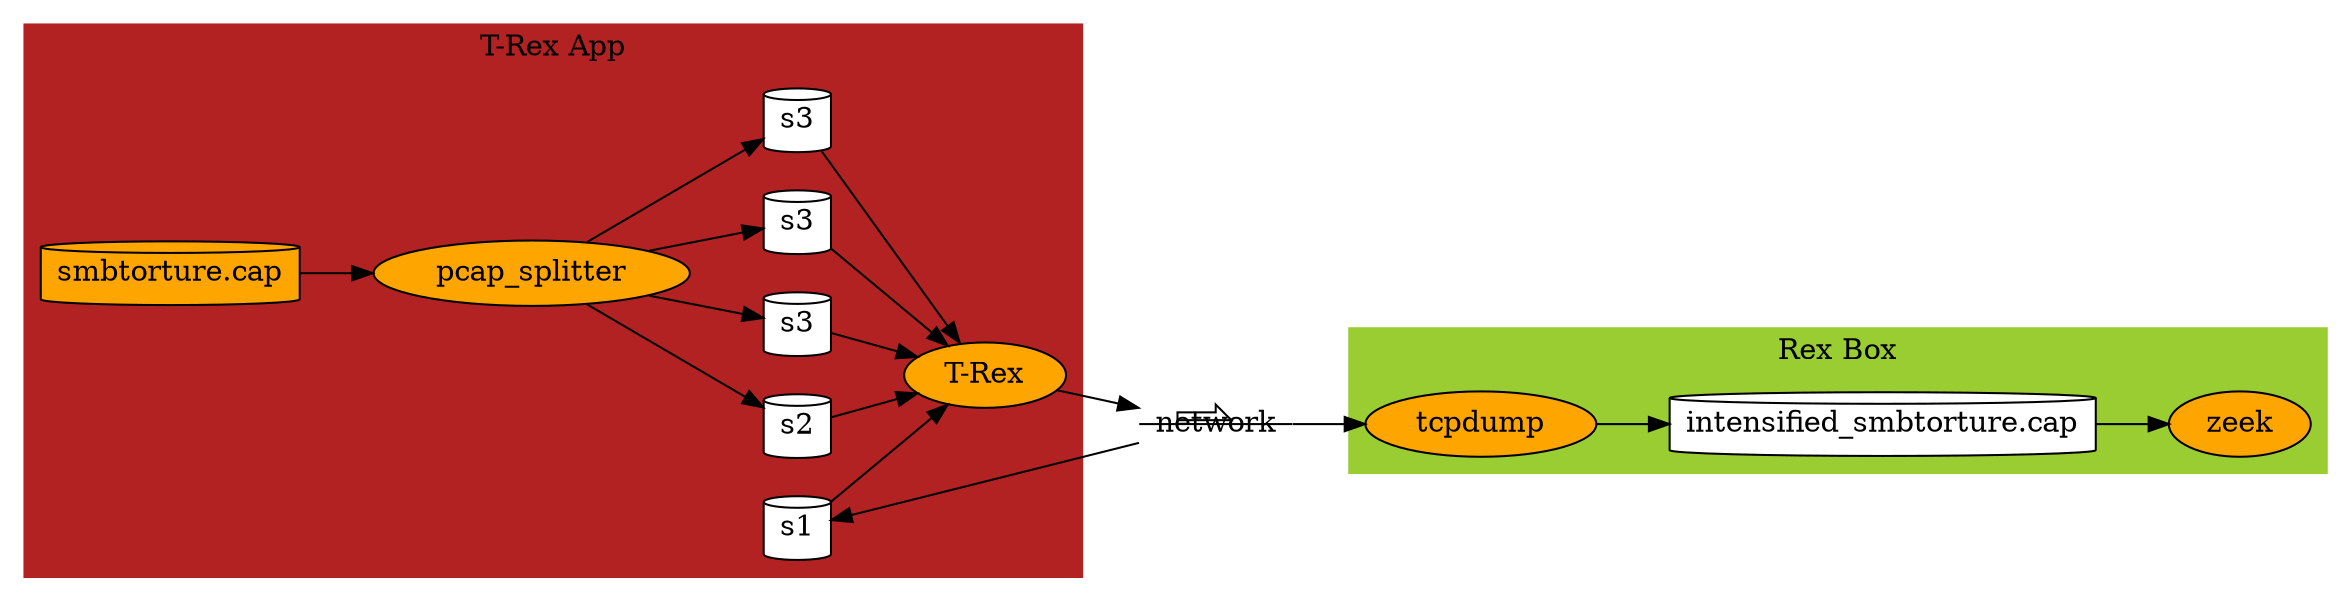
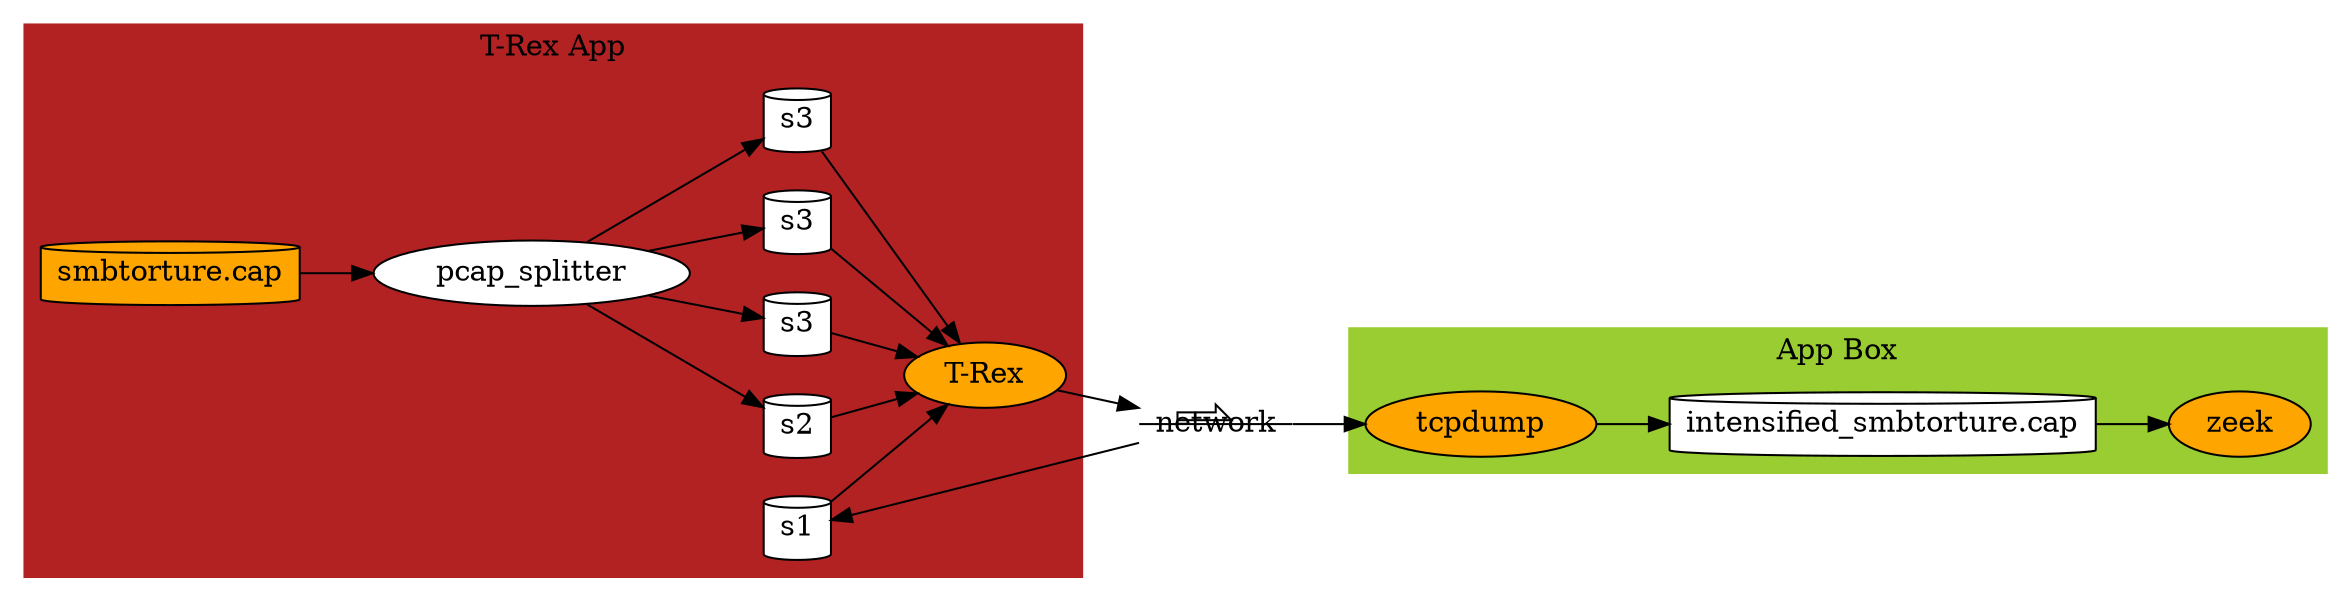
(532, 273) -> (532, 273)
(1838, 352) -> (1838, 352)
